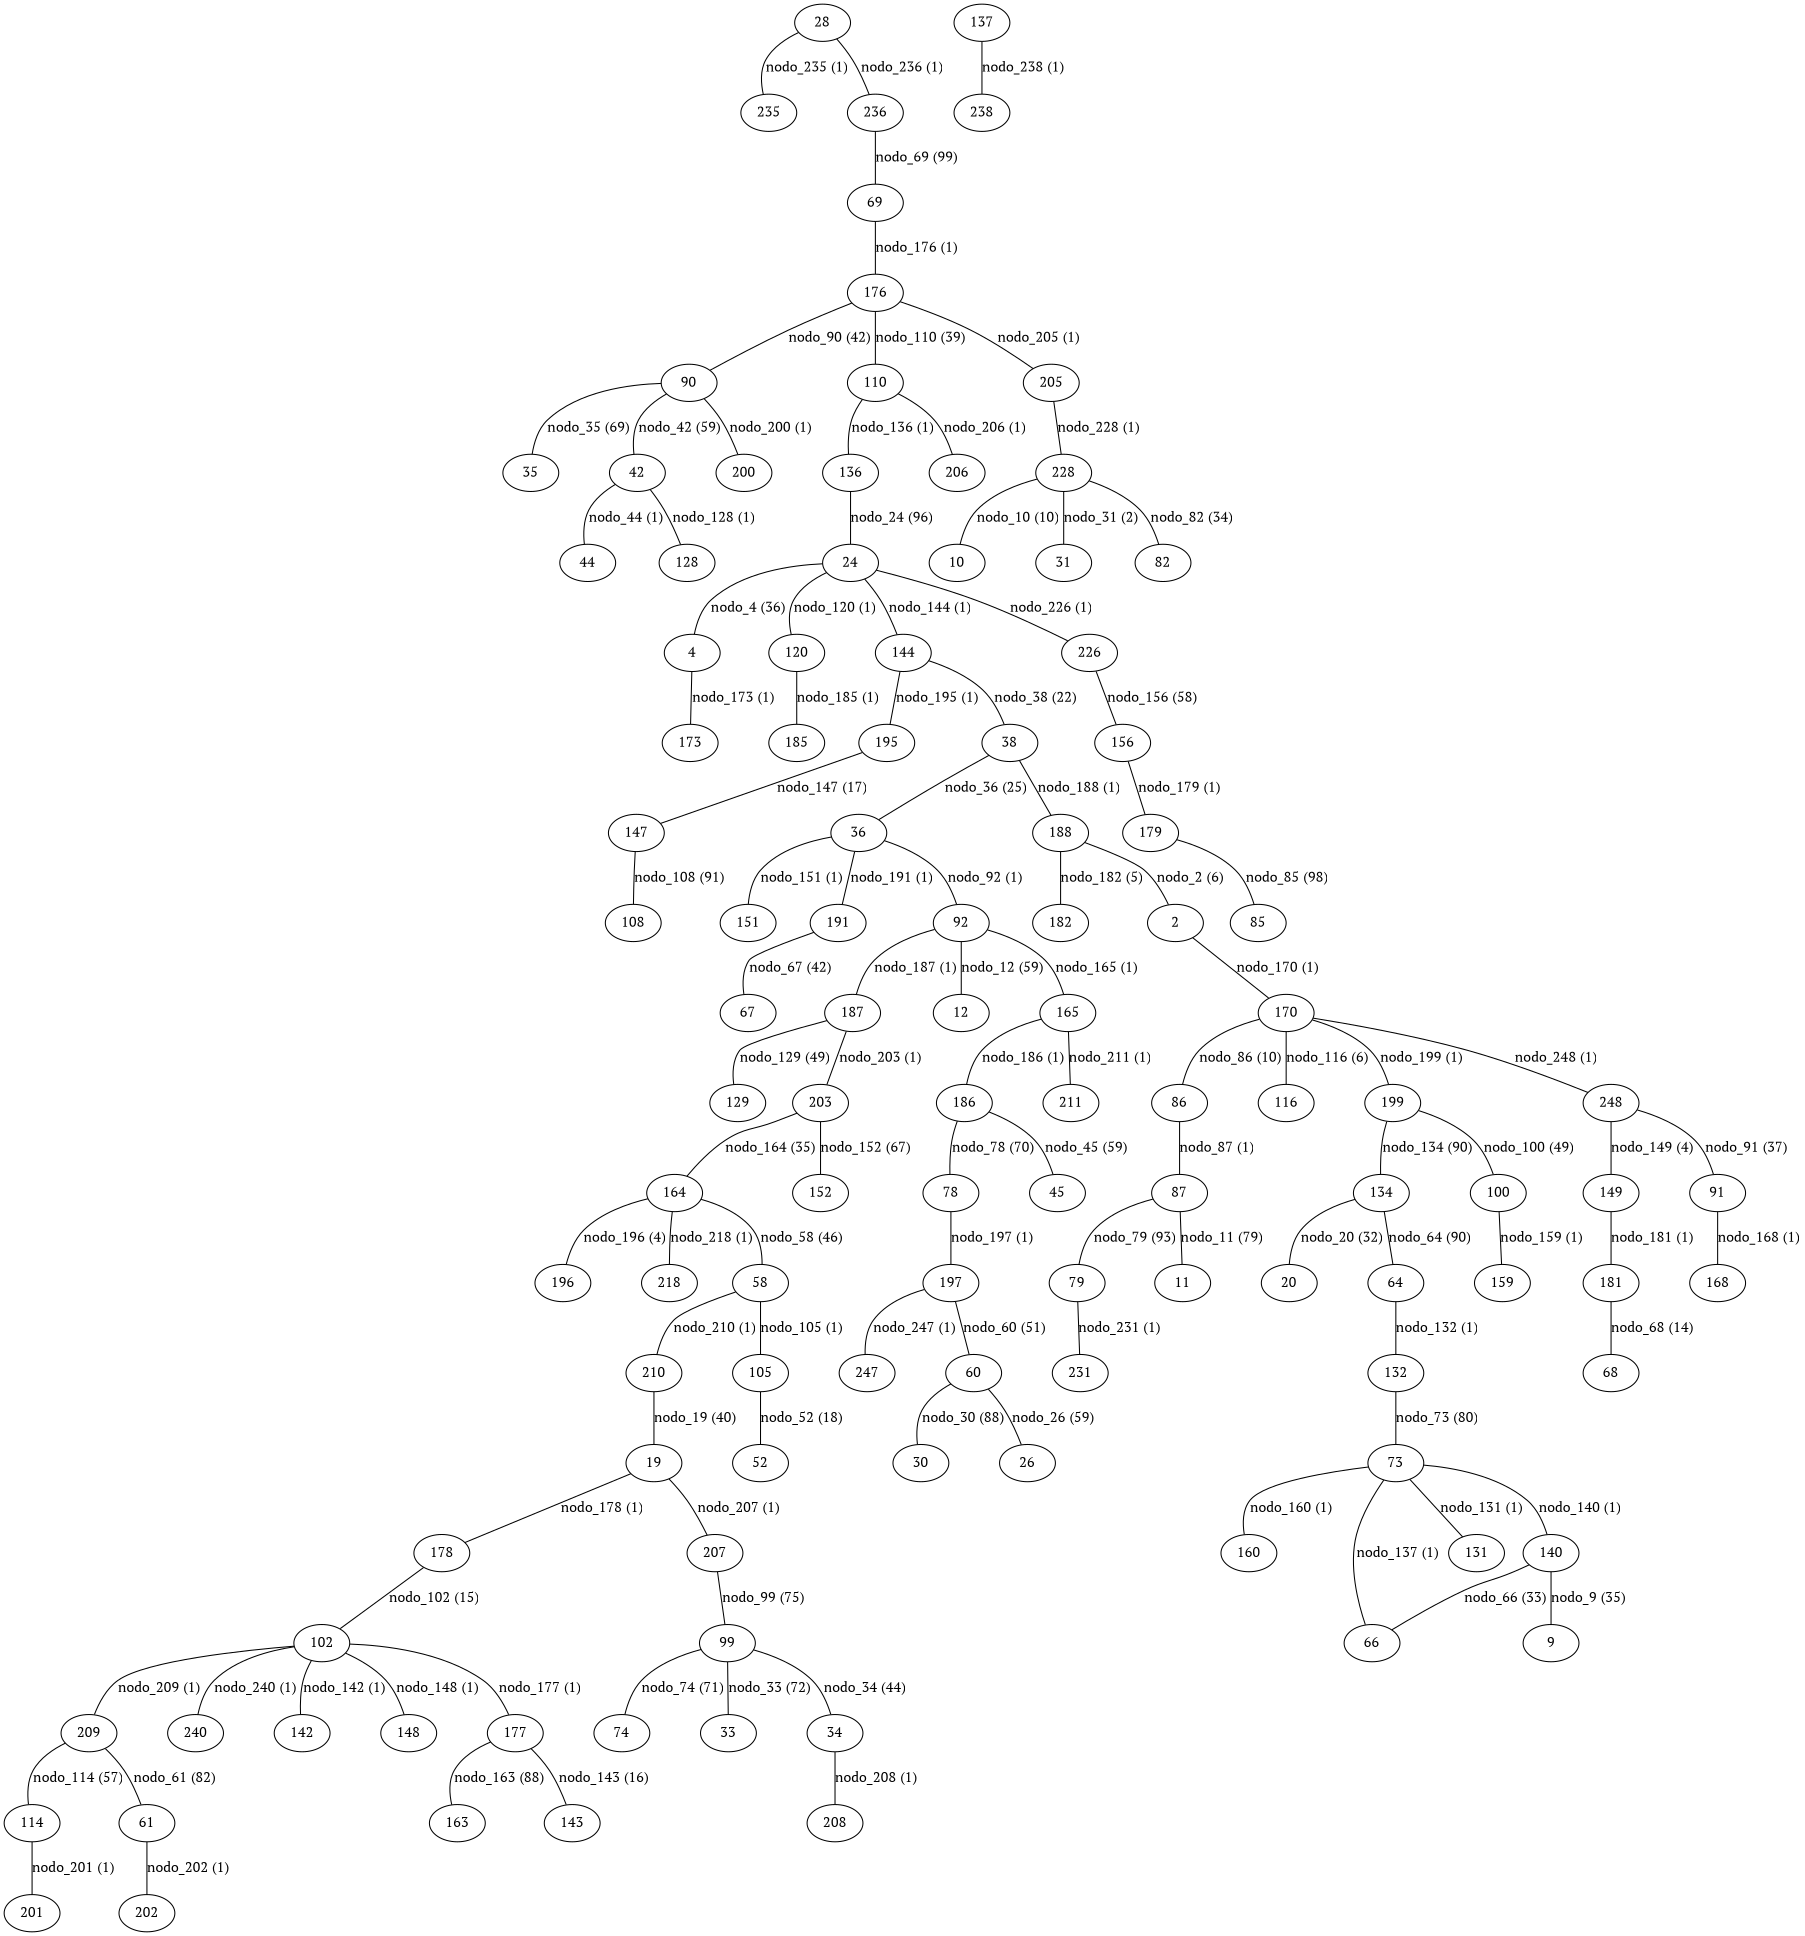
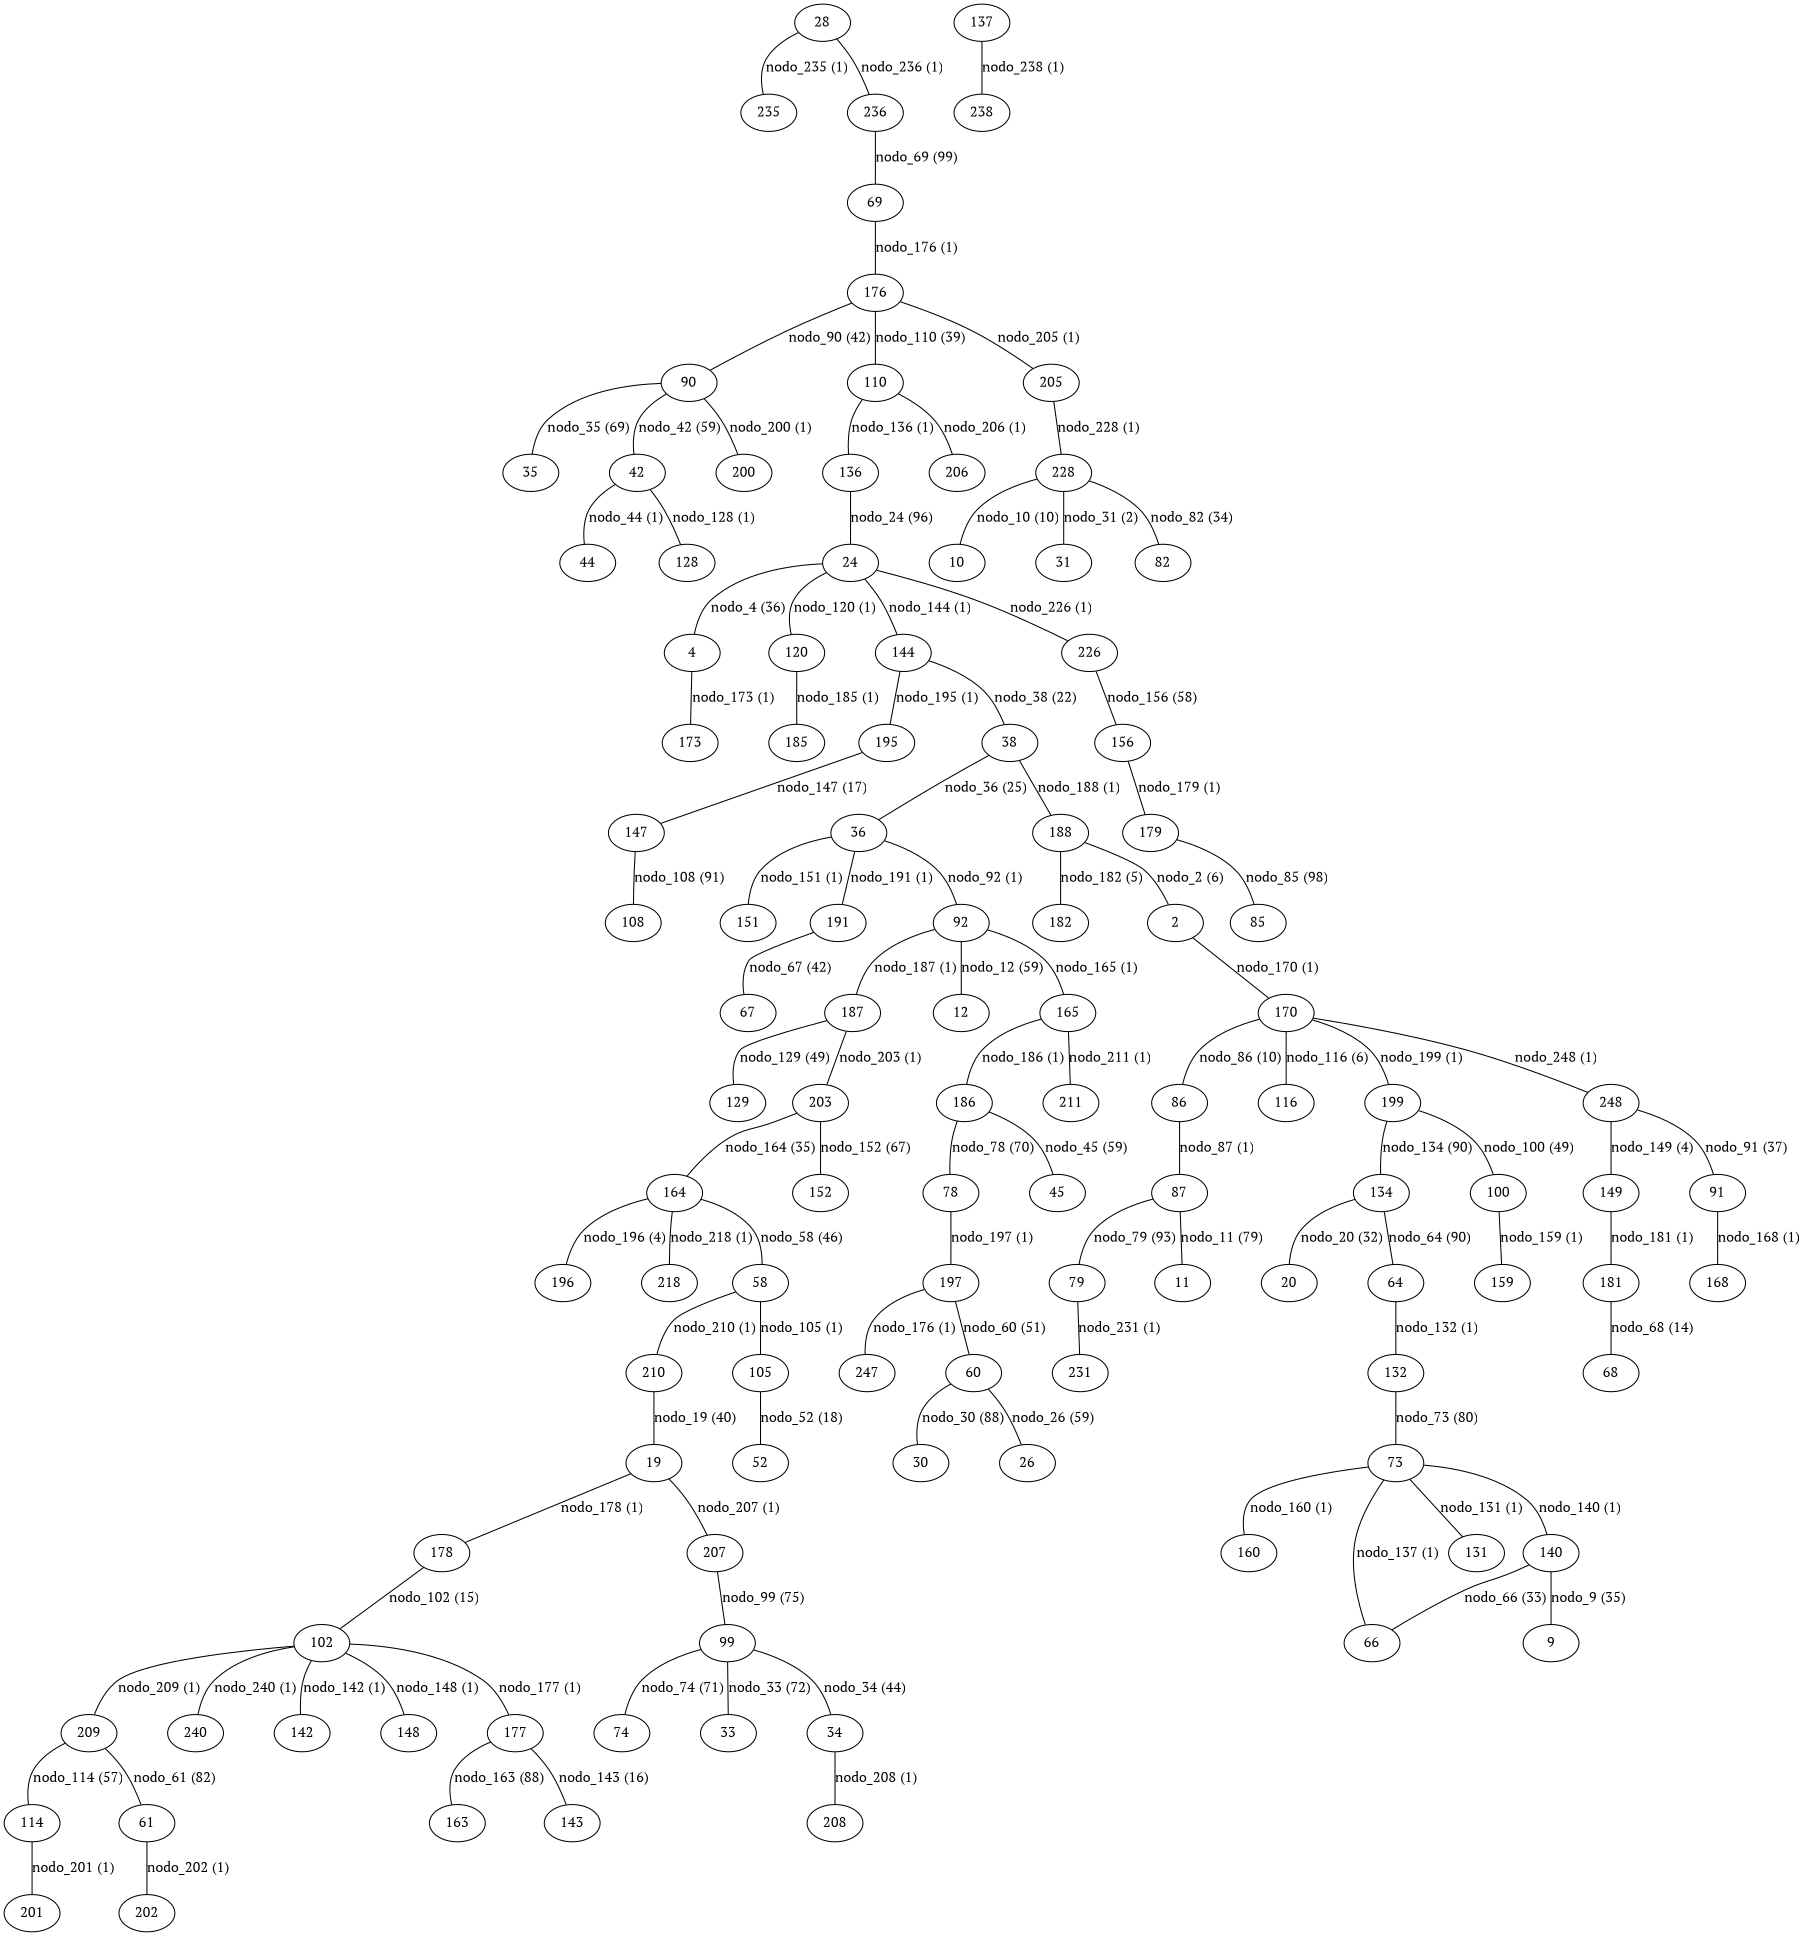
(915, 1328) -> (915, 1328)
